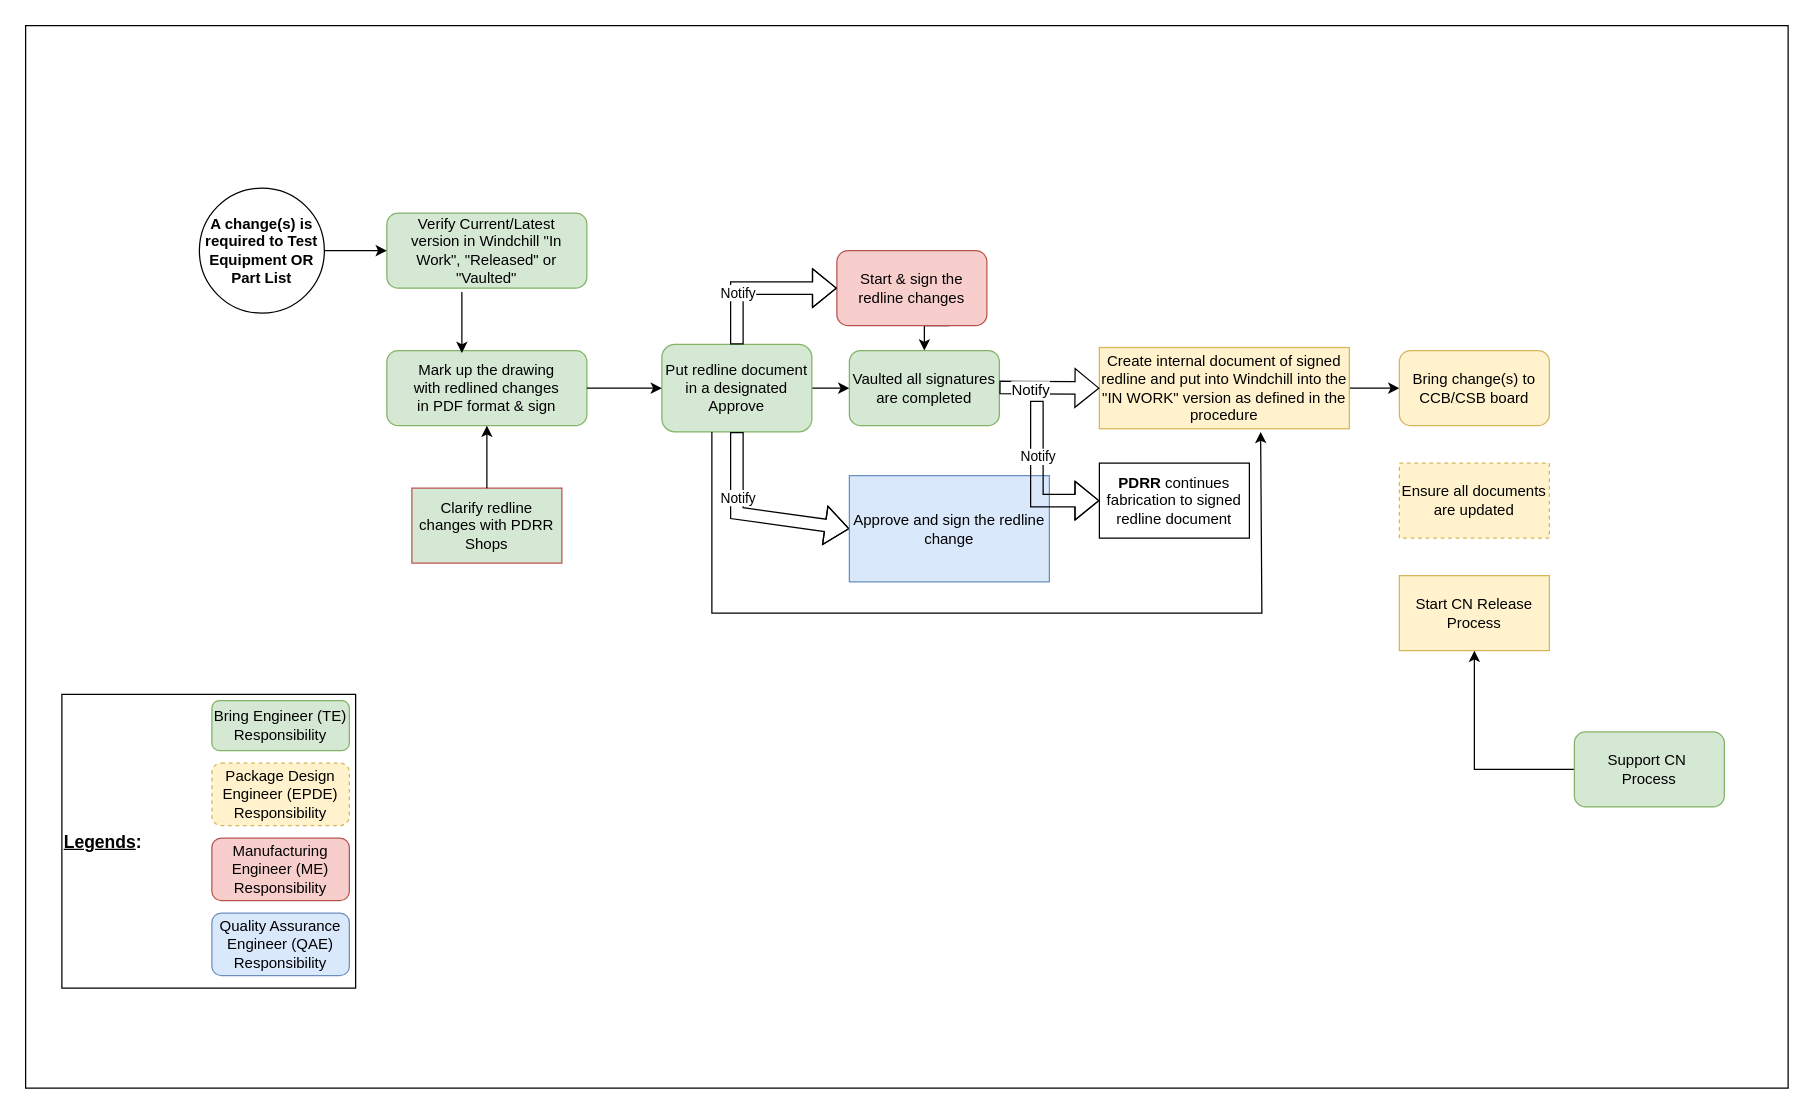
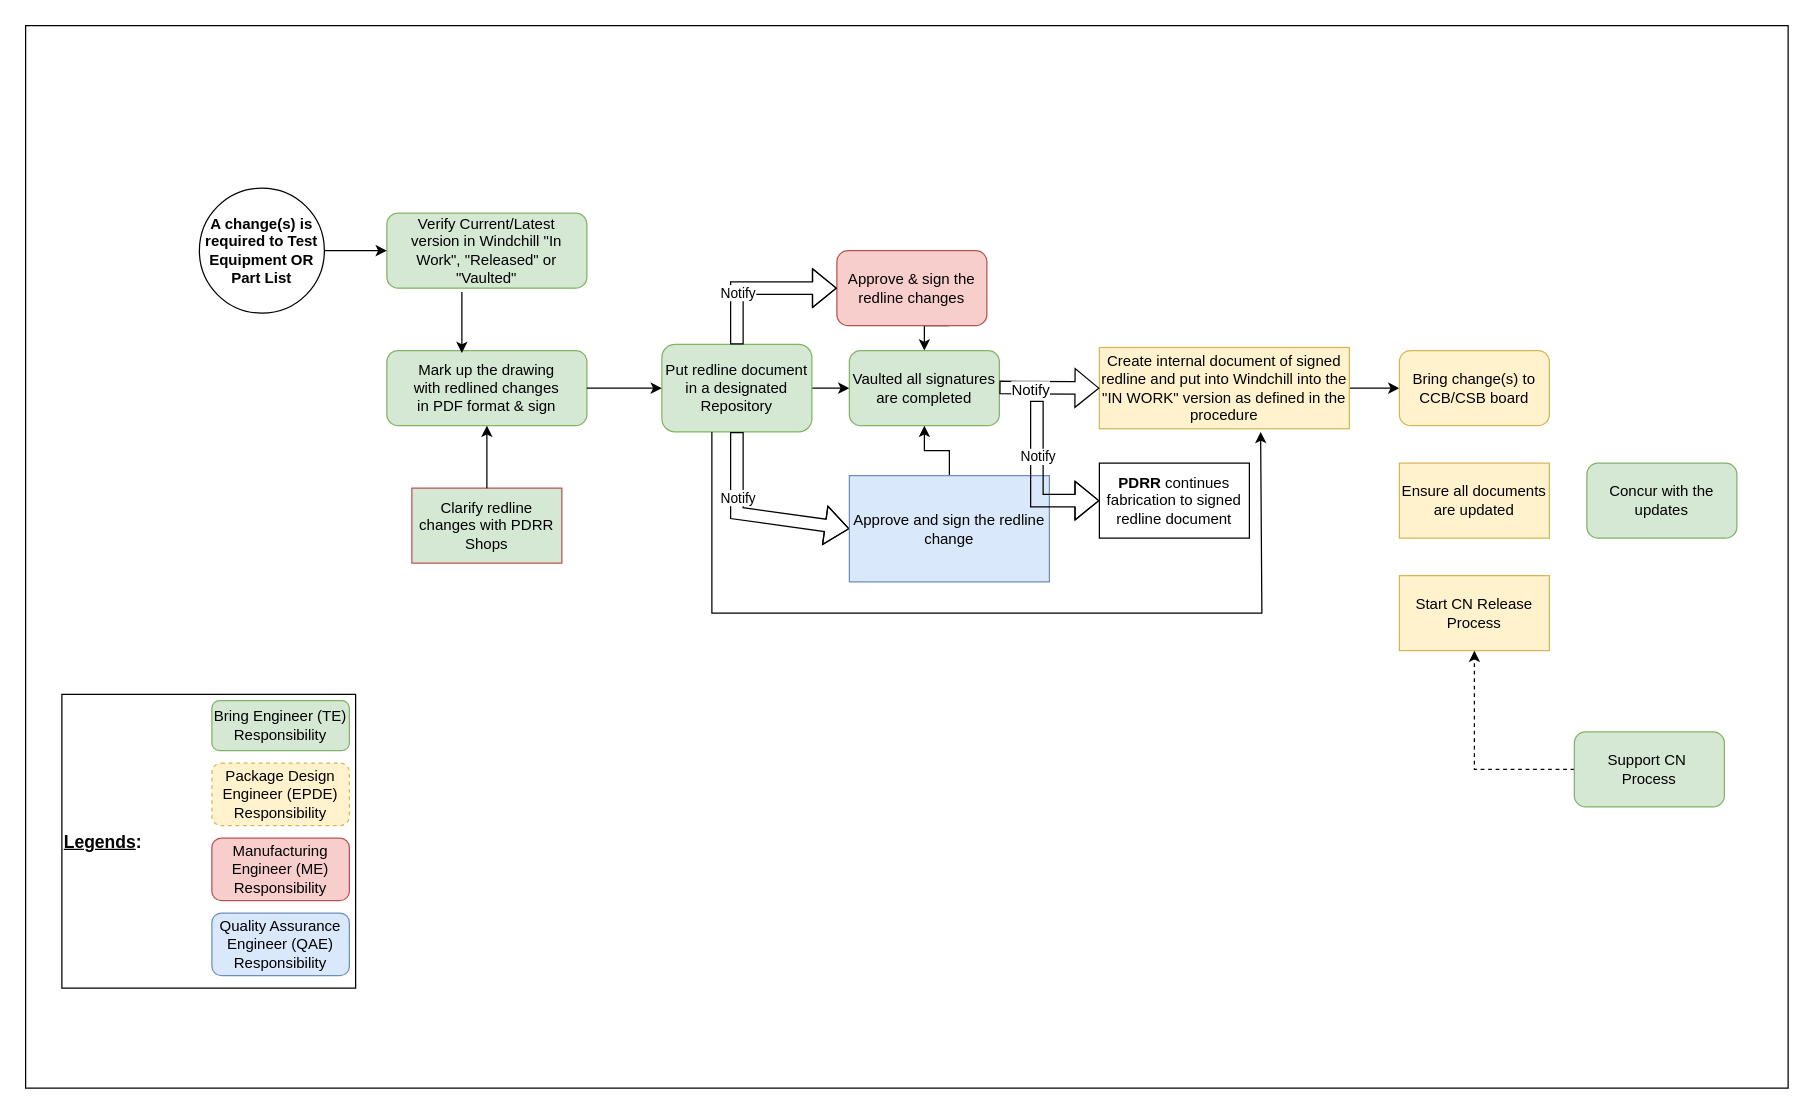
(912, 288) -> (912, 288)
(737, 388) -> (737, 388)
none -> (941, 451)
(1474, 501) -> (1474, 501)
none -> (1662, 501)
(1474, 763) -> (1474, 763)
